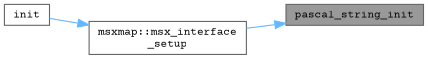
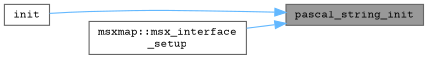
(64, 21) -> (162, 10)
